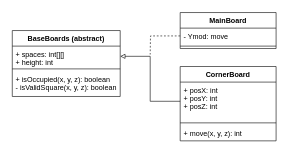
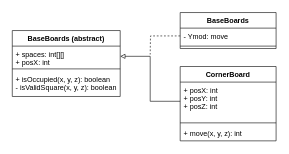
(228, 20) -> (228, 20)
(46, 54) -> (46, 54)
